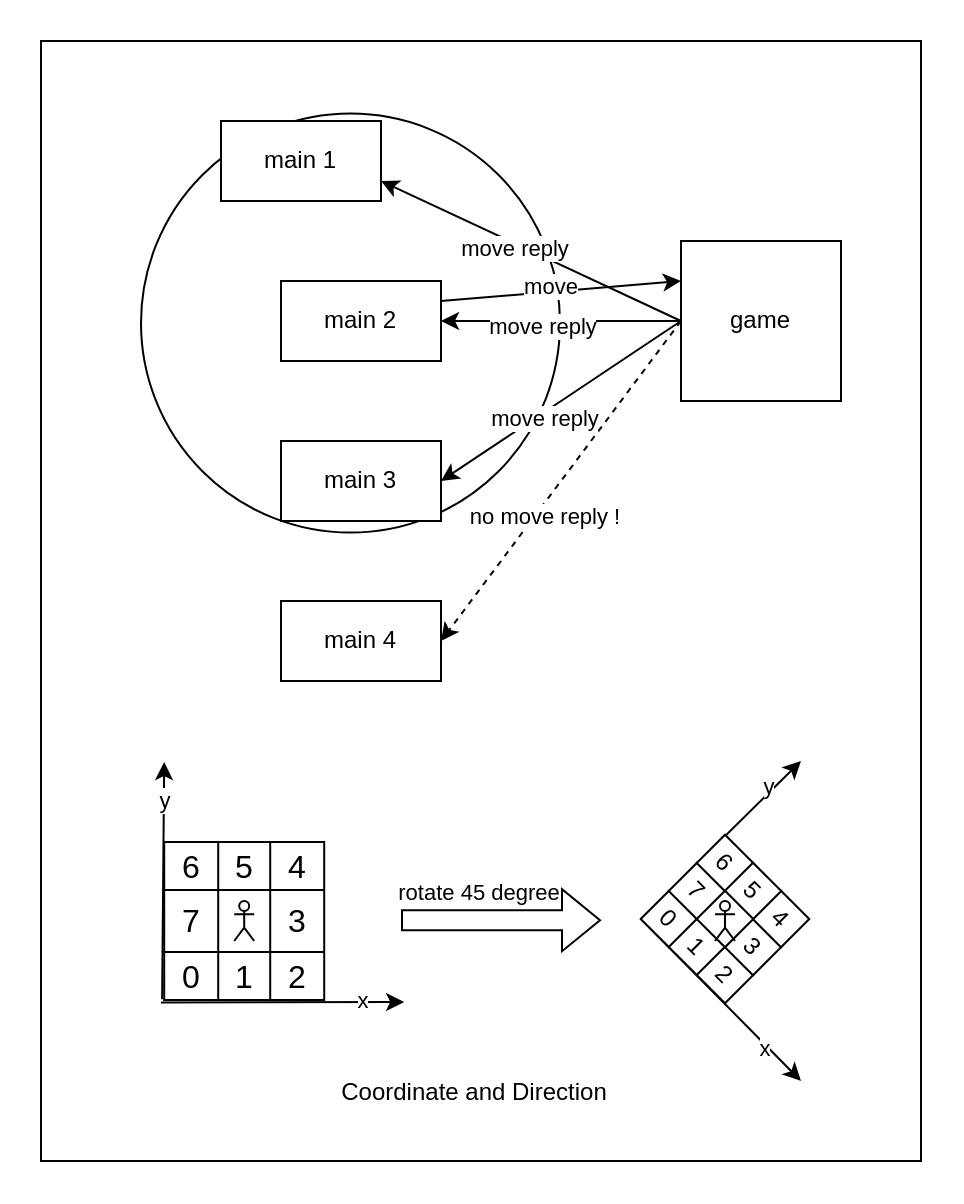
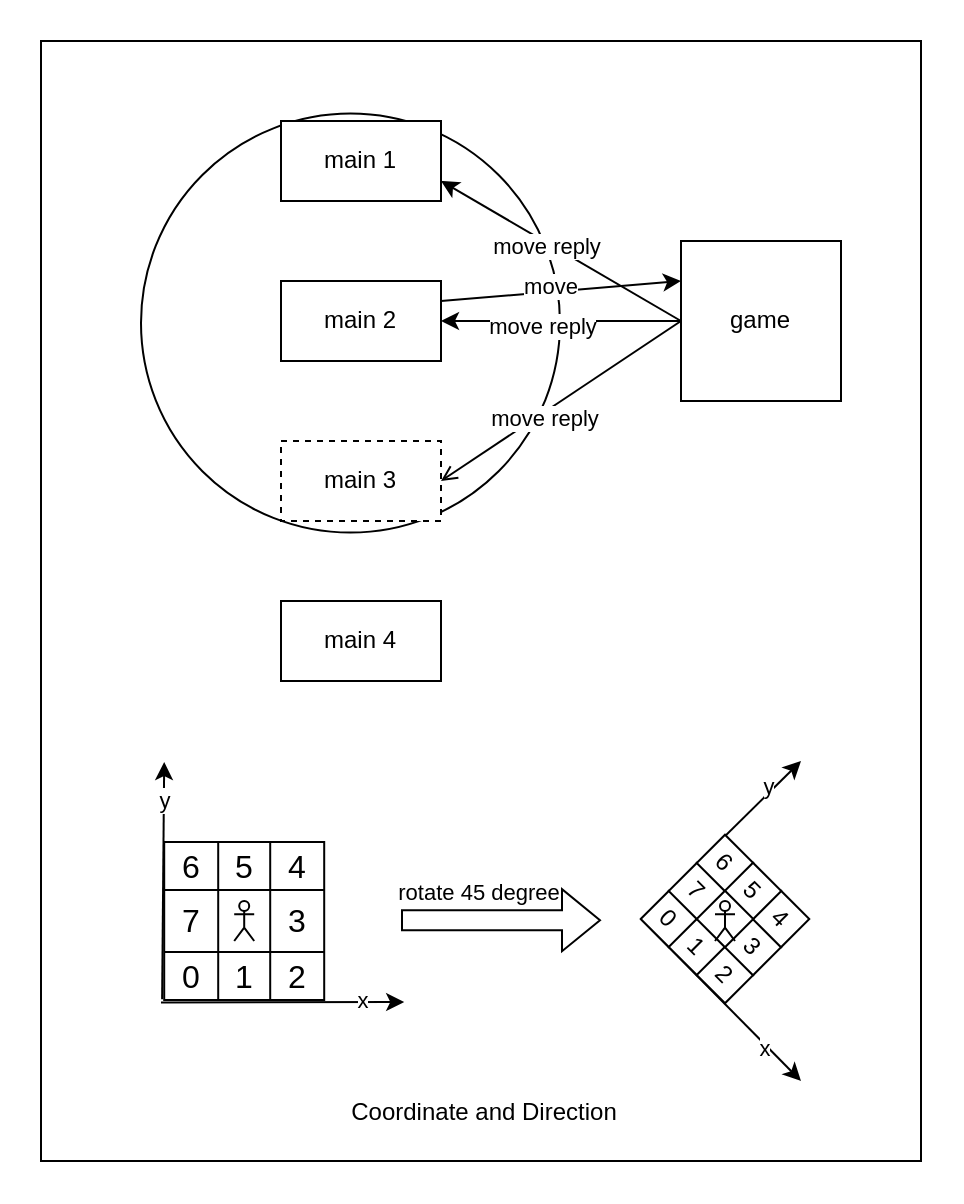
(301, 161) -> (361, 161)
(453, 473) -> (451, 475)
(562, 480) -> none
(361, 481) -> (361, 481)
(474, 1092) -> (484, 1112)
